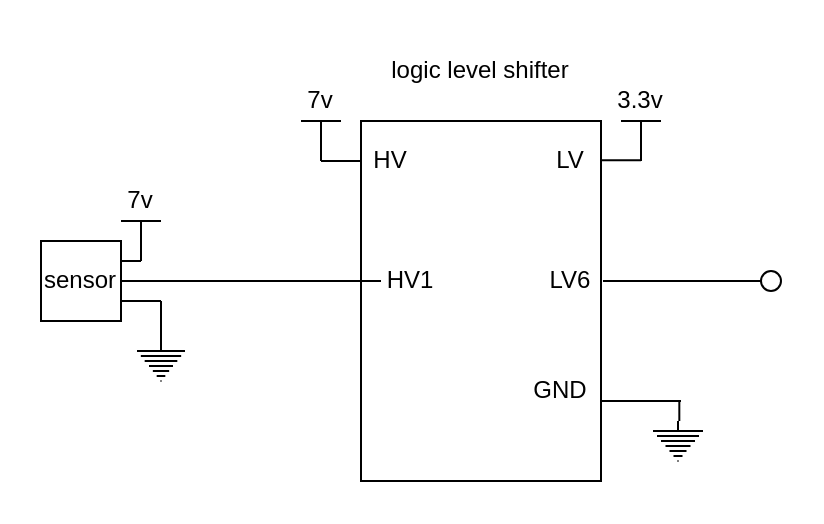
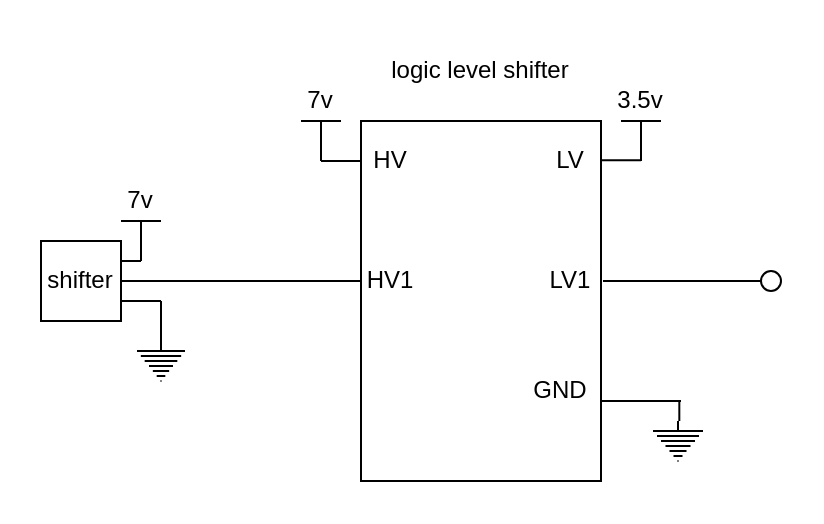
(641, 101) -> (641, 101)
(81, 281) -> (81, 281)
(411, 281) -> (391, 281)
(571, 281) -> (571, 281)
